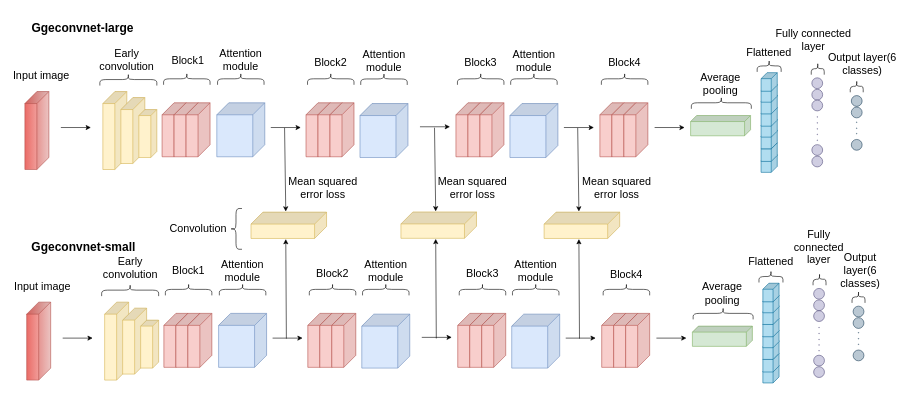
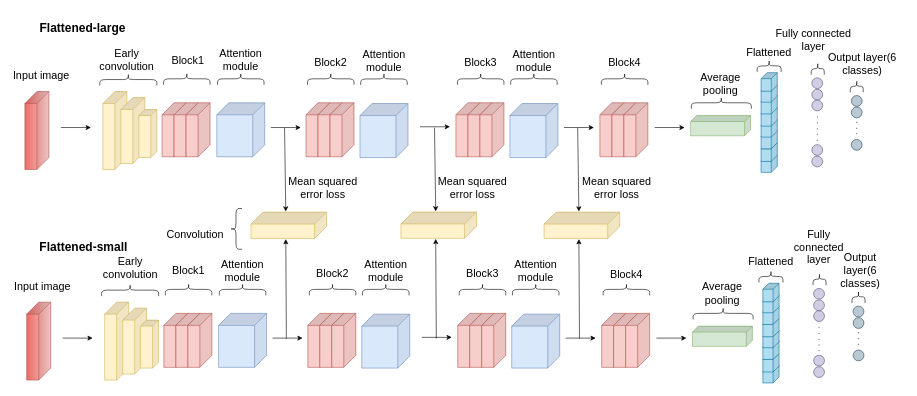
(83, 27) -> (83, 27)
(198, 229) -> (195, 235)
(84, 247) -> (84, 247)
